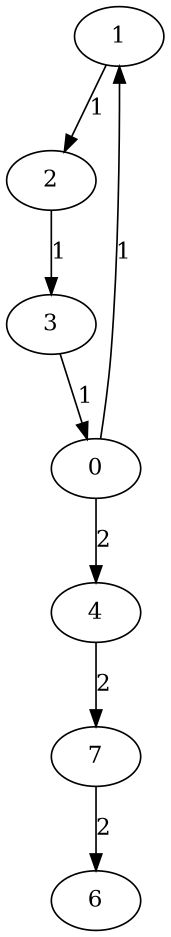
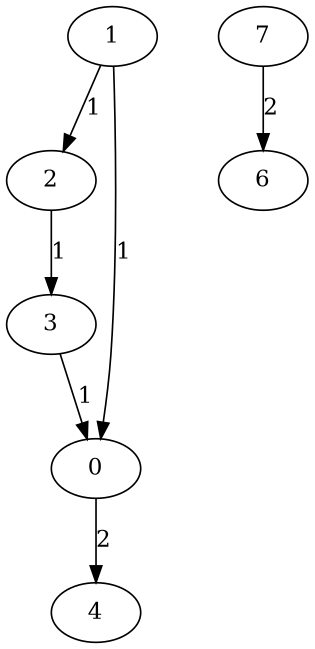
(116, 261) -> (115, 244)
(96, 676) -> none
